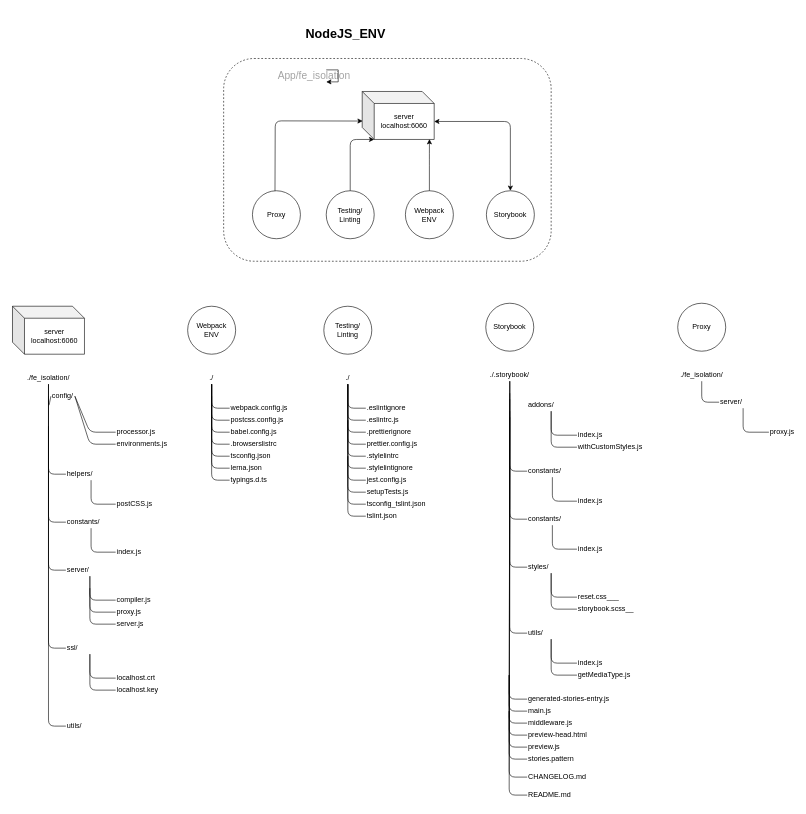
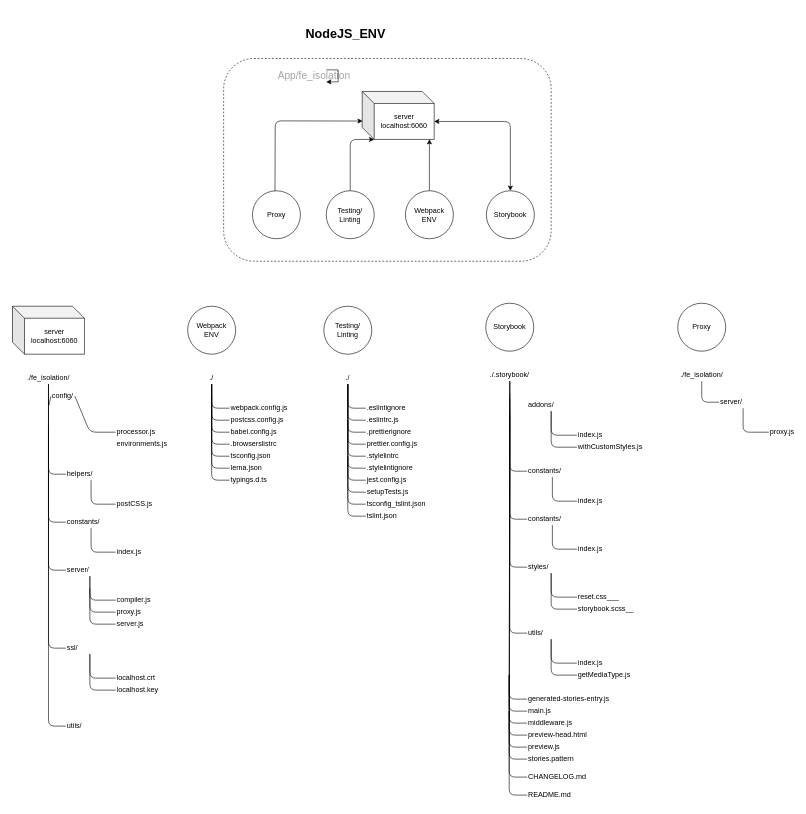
(88, 439) -> none
